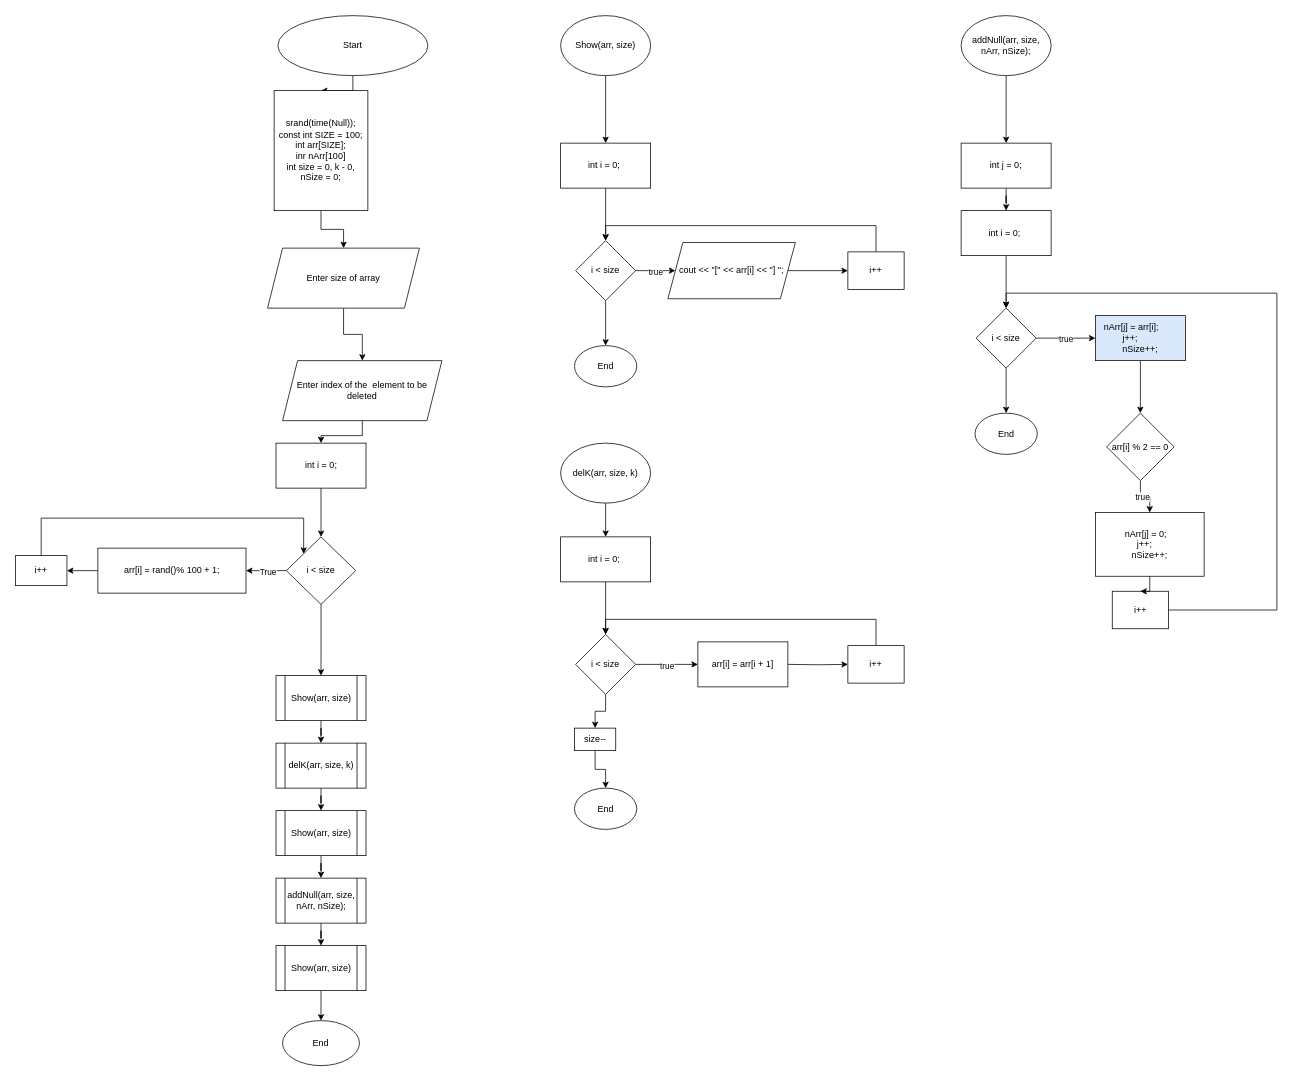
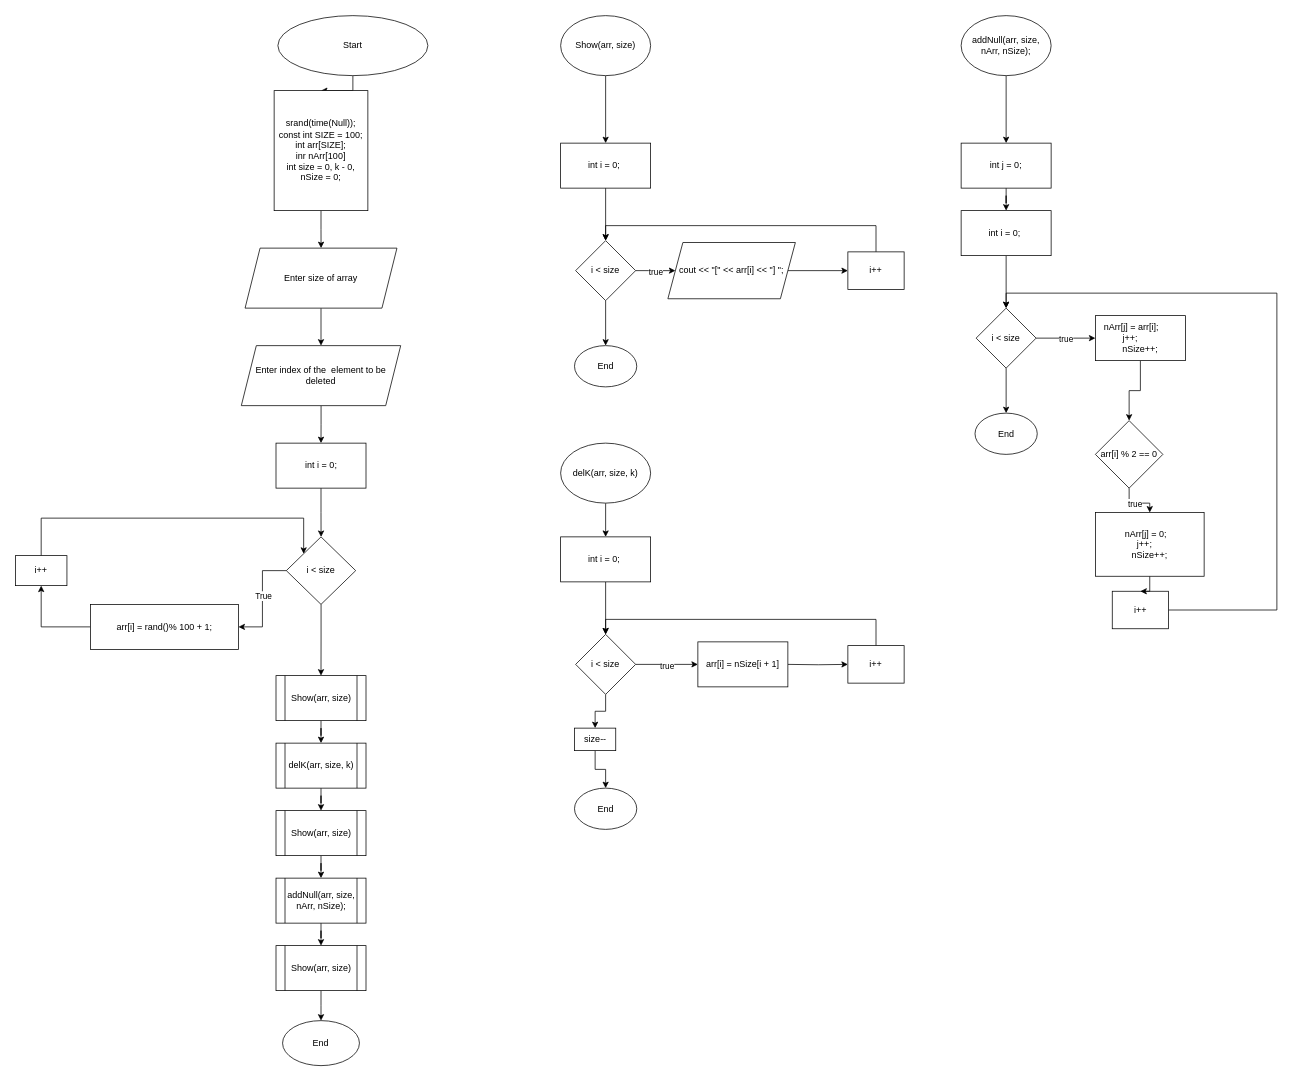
(344, 278) -> (321, 278)
(1140, 338) -> (1140, 338)
(362, 390) -> (321, 375)
(1140, 447) -> (1129, 454)
(172, 570) -> (164, 627)
(743, 664) -> (743, 664)
